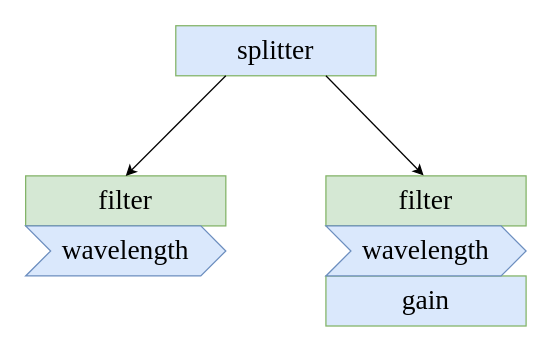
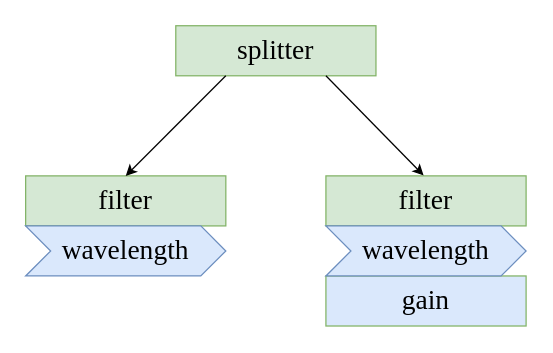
(276, 51) -> (276, 51)
